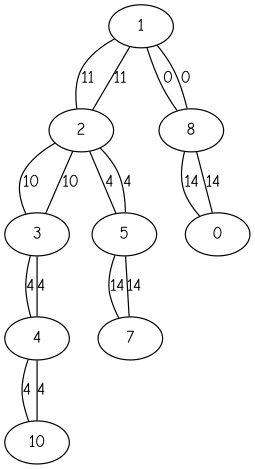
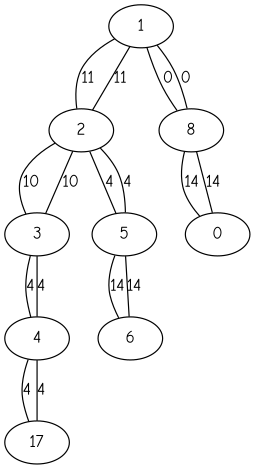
(130, 338) -> (130, 338)
(37, 442) -> (37, 442)
